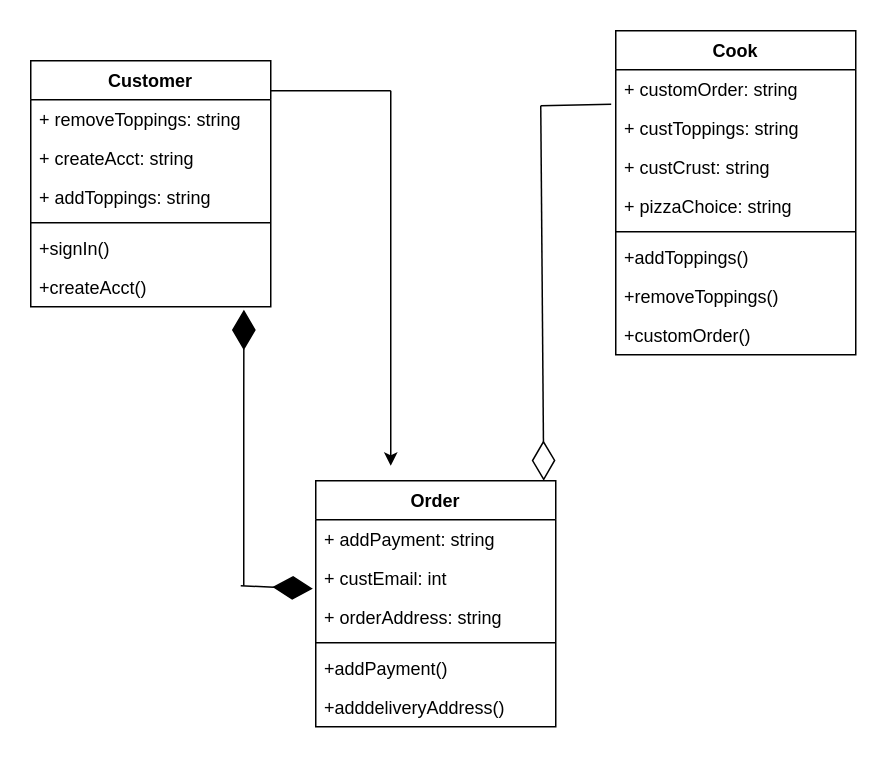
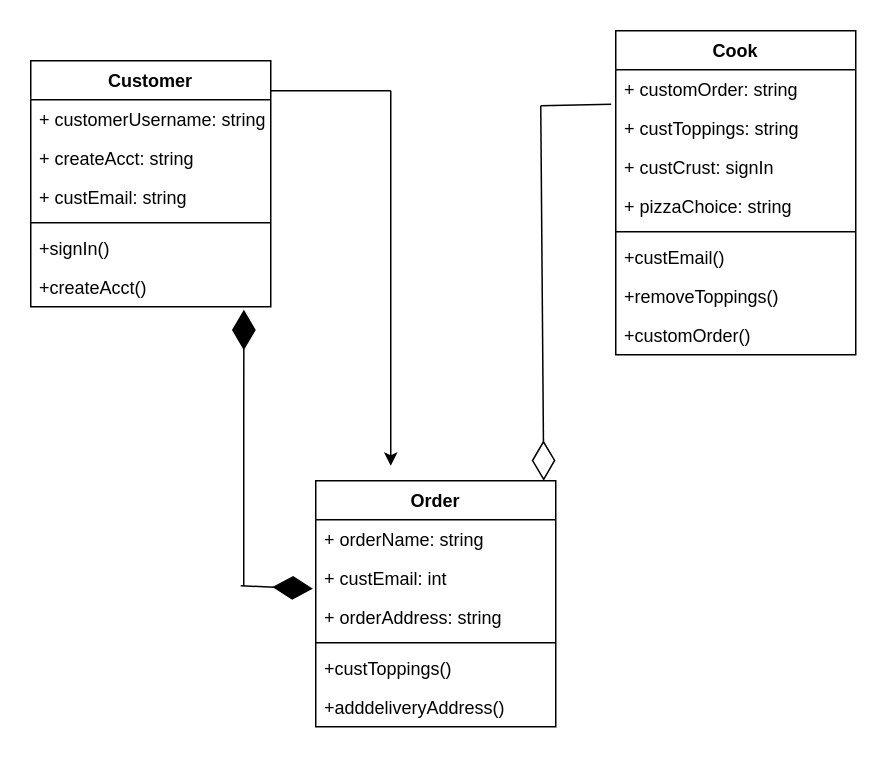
(148, 120) -> (161, 120)
(710, 168) -> (710, 168)
(133, 198) -> (121, 198)
(692, 258) -> (680, 258)
(415, 540) -> (410, 540)
(390, 669) -> (397, 669)
